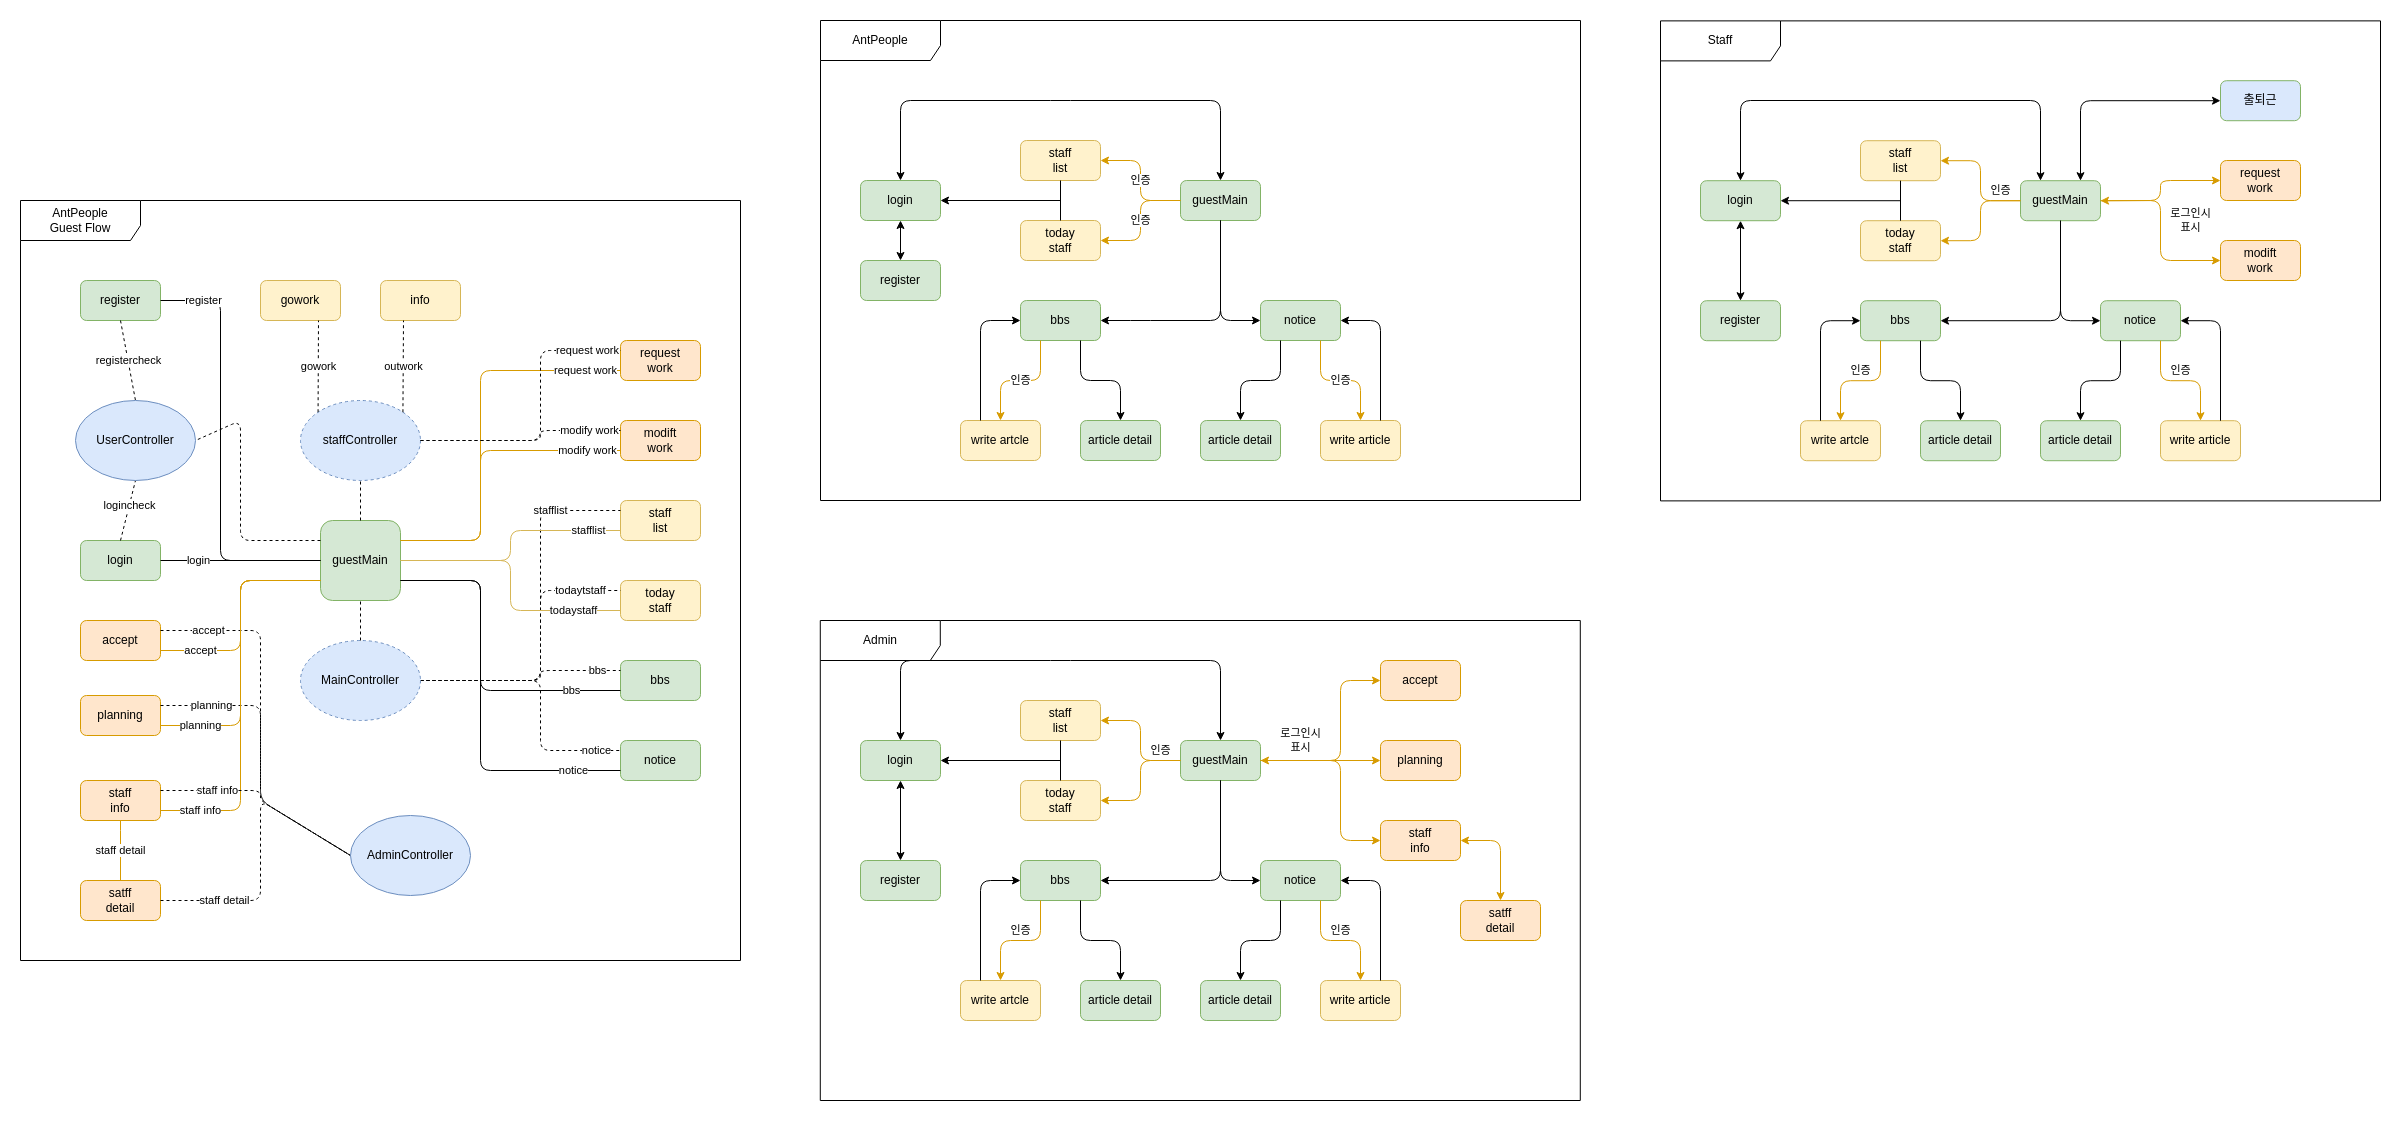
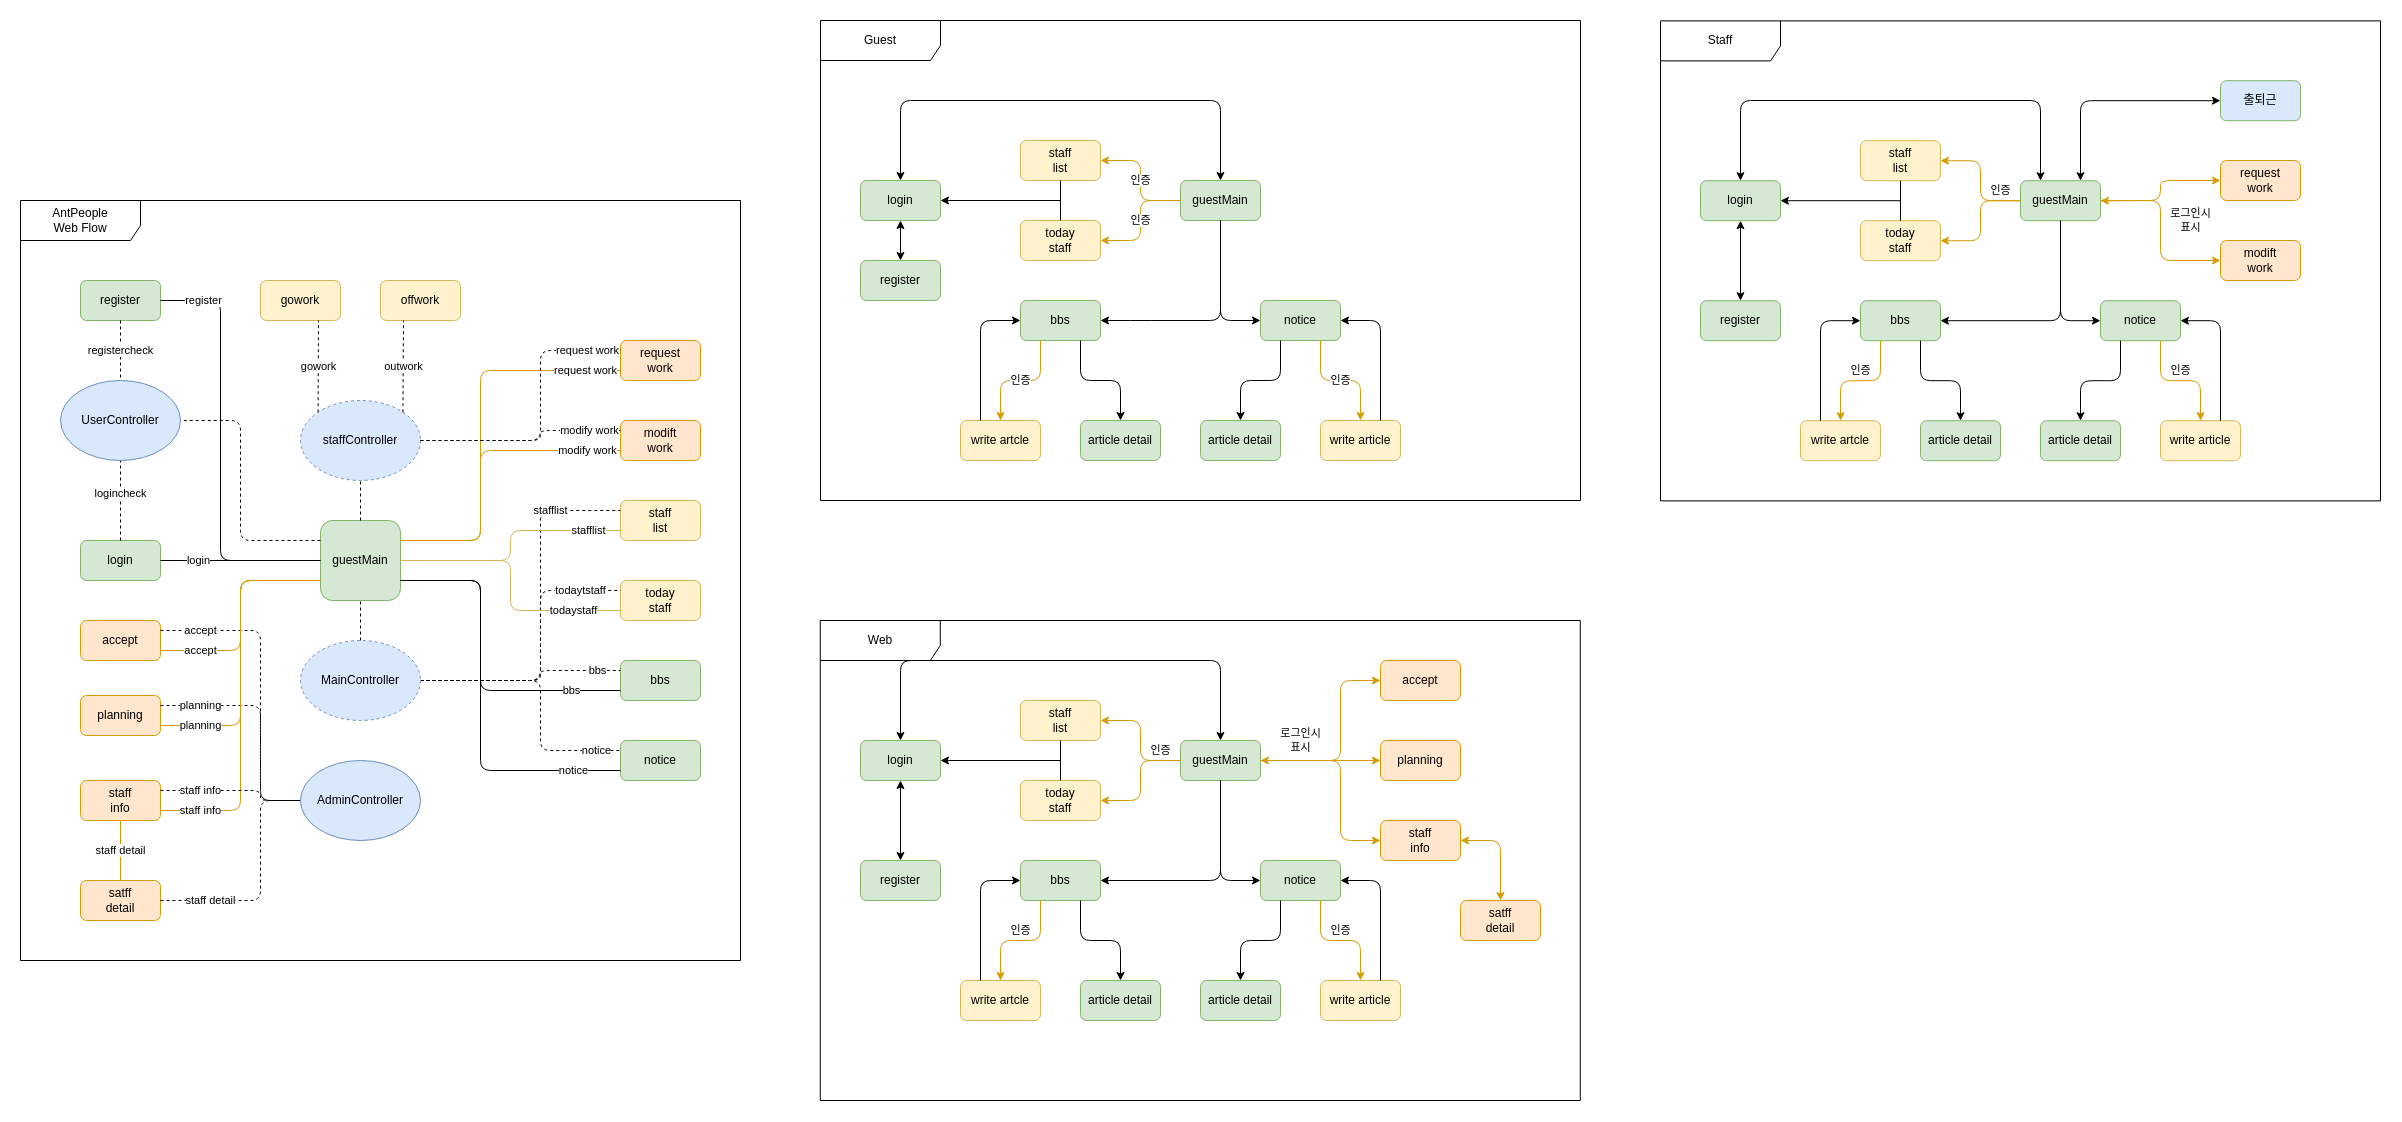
(881, 41) -> (881, 41)
(81, 221) -> (81, 221)
(421, 301) -> (421, 301)
(136, 441) -> (121, 421)
(881, 641) -> (881, 641)
(411, 856) -> (361, 801)
